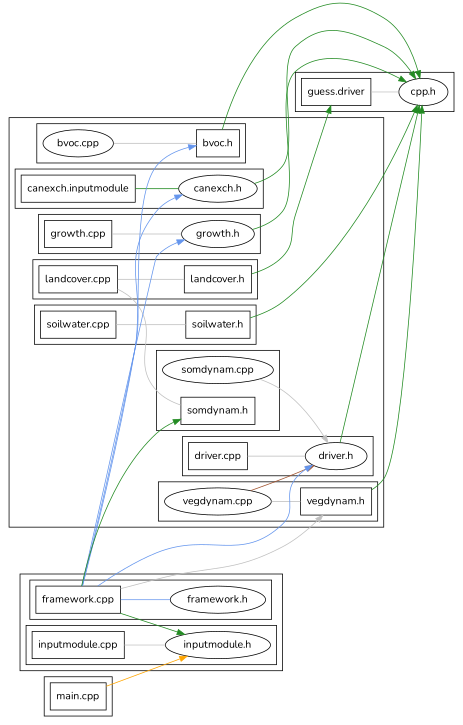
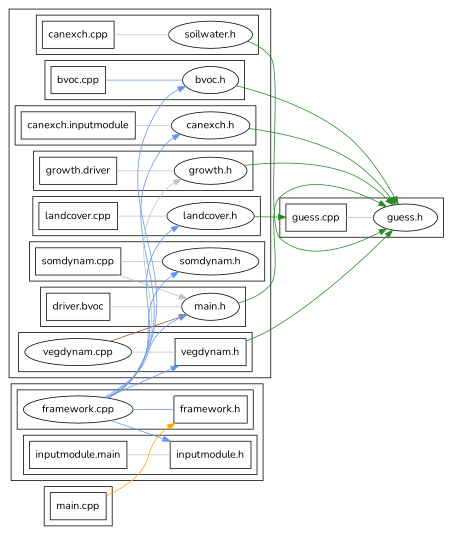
(336, 92) -> (316, 218)
(423, 92) -> (405, 218)
(78, 143) -> (78, 80)
(155, 143) -> (144, 80)
(218, 143) -> (211, 80)
(157, 189) -> (156, 125)
(78, 234) -> (78, 171)
(218, 279) -> (211, 216)
none -> (149, 318)
(78, 325) -> (78, 35)
(218, 325) -> (211, 35)
(145, 350) -> (140, 261)
(218, 370) -> (78, 261)
(122, 409) -> (149, 294)
(218, 411) -> (211, 261)
(218, 456) -> (78, 307)
(336, 456) -> (211, 307)
(113, 495) -> (148, 341)
(224, 567) -> (139, 383)
(78, 600) -> (78, 410)
(218, 600) -> (211, 410)
(149, 623) -> (137, 430)
(78, 645) -> (78, 455)
(218, 645) -> (211, 455)
(136, 675) -> (144, 467)
